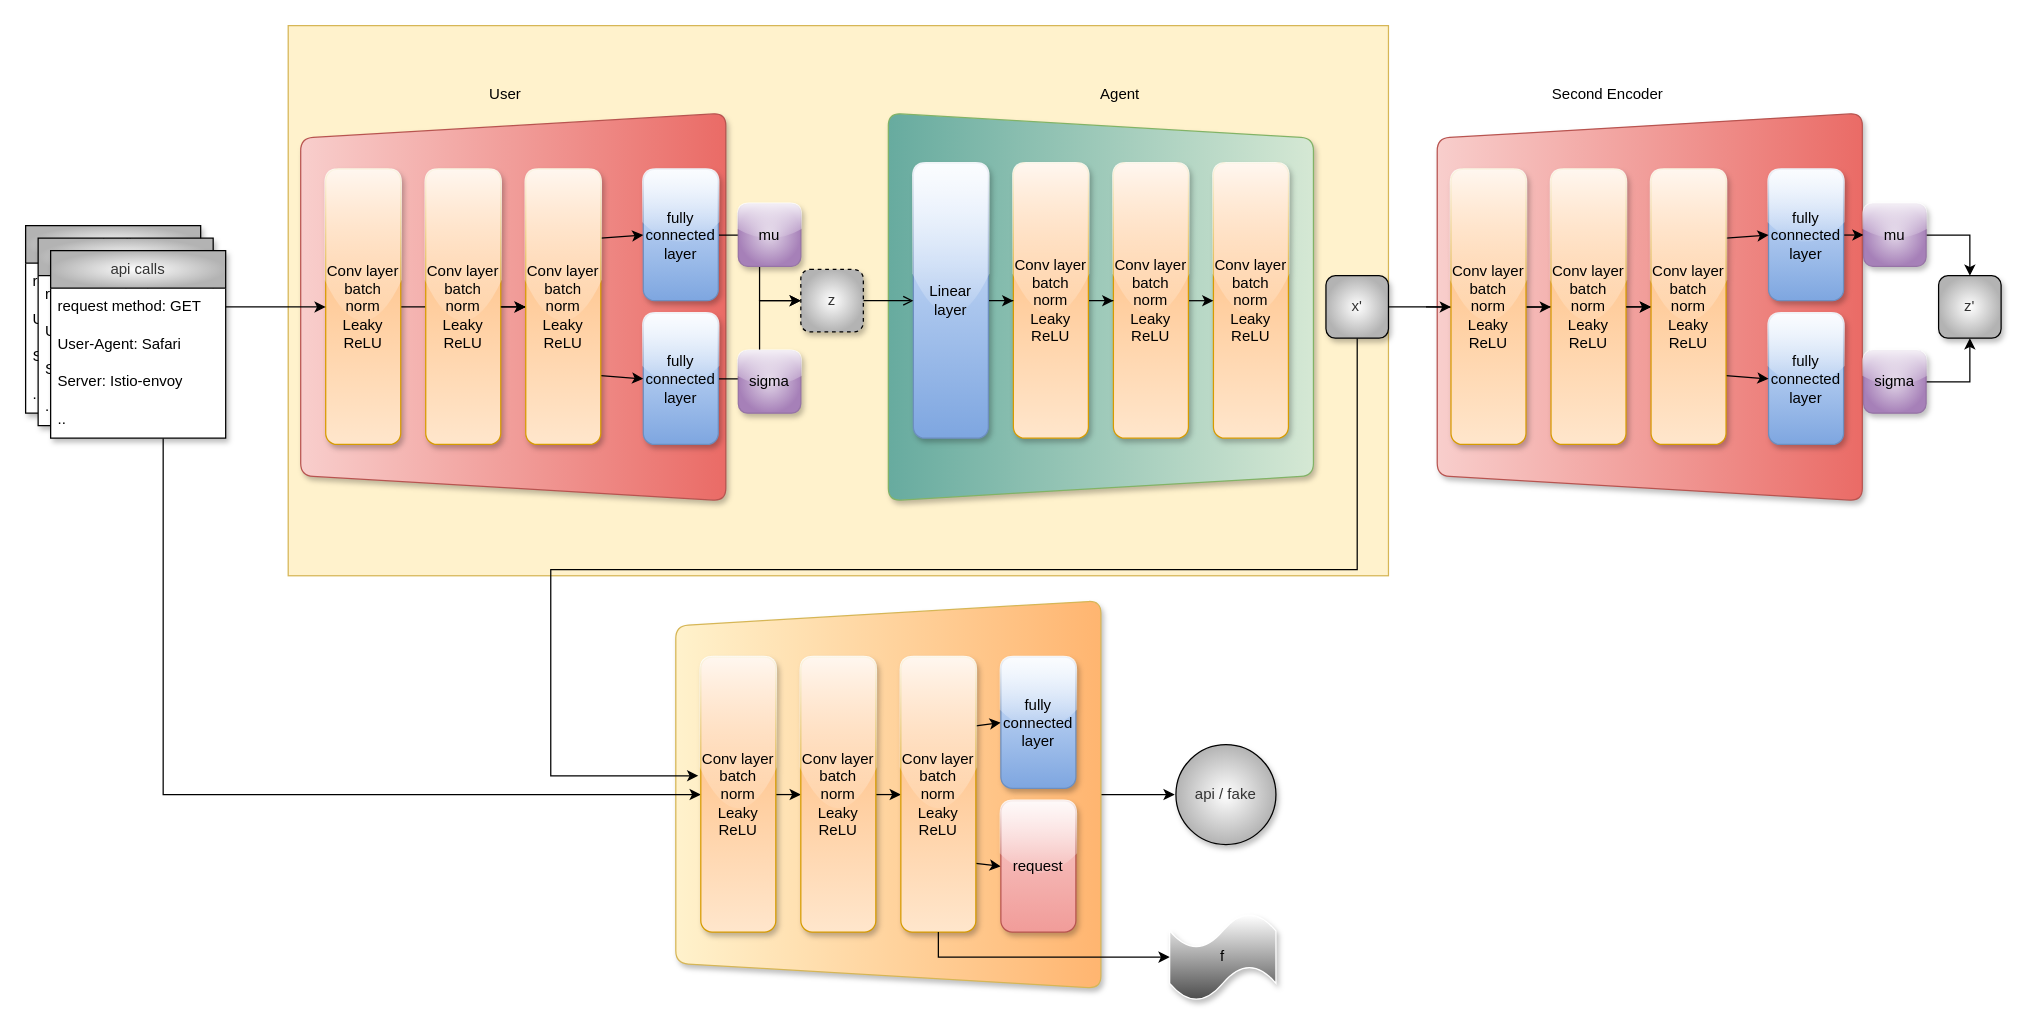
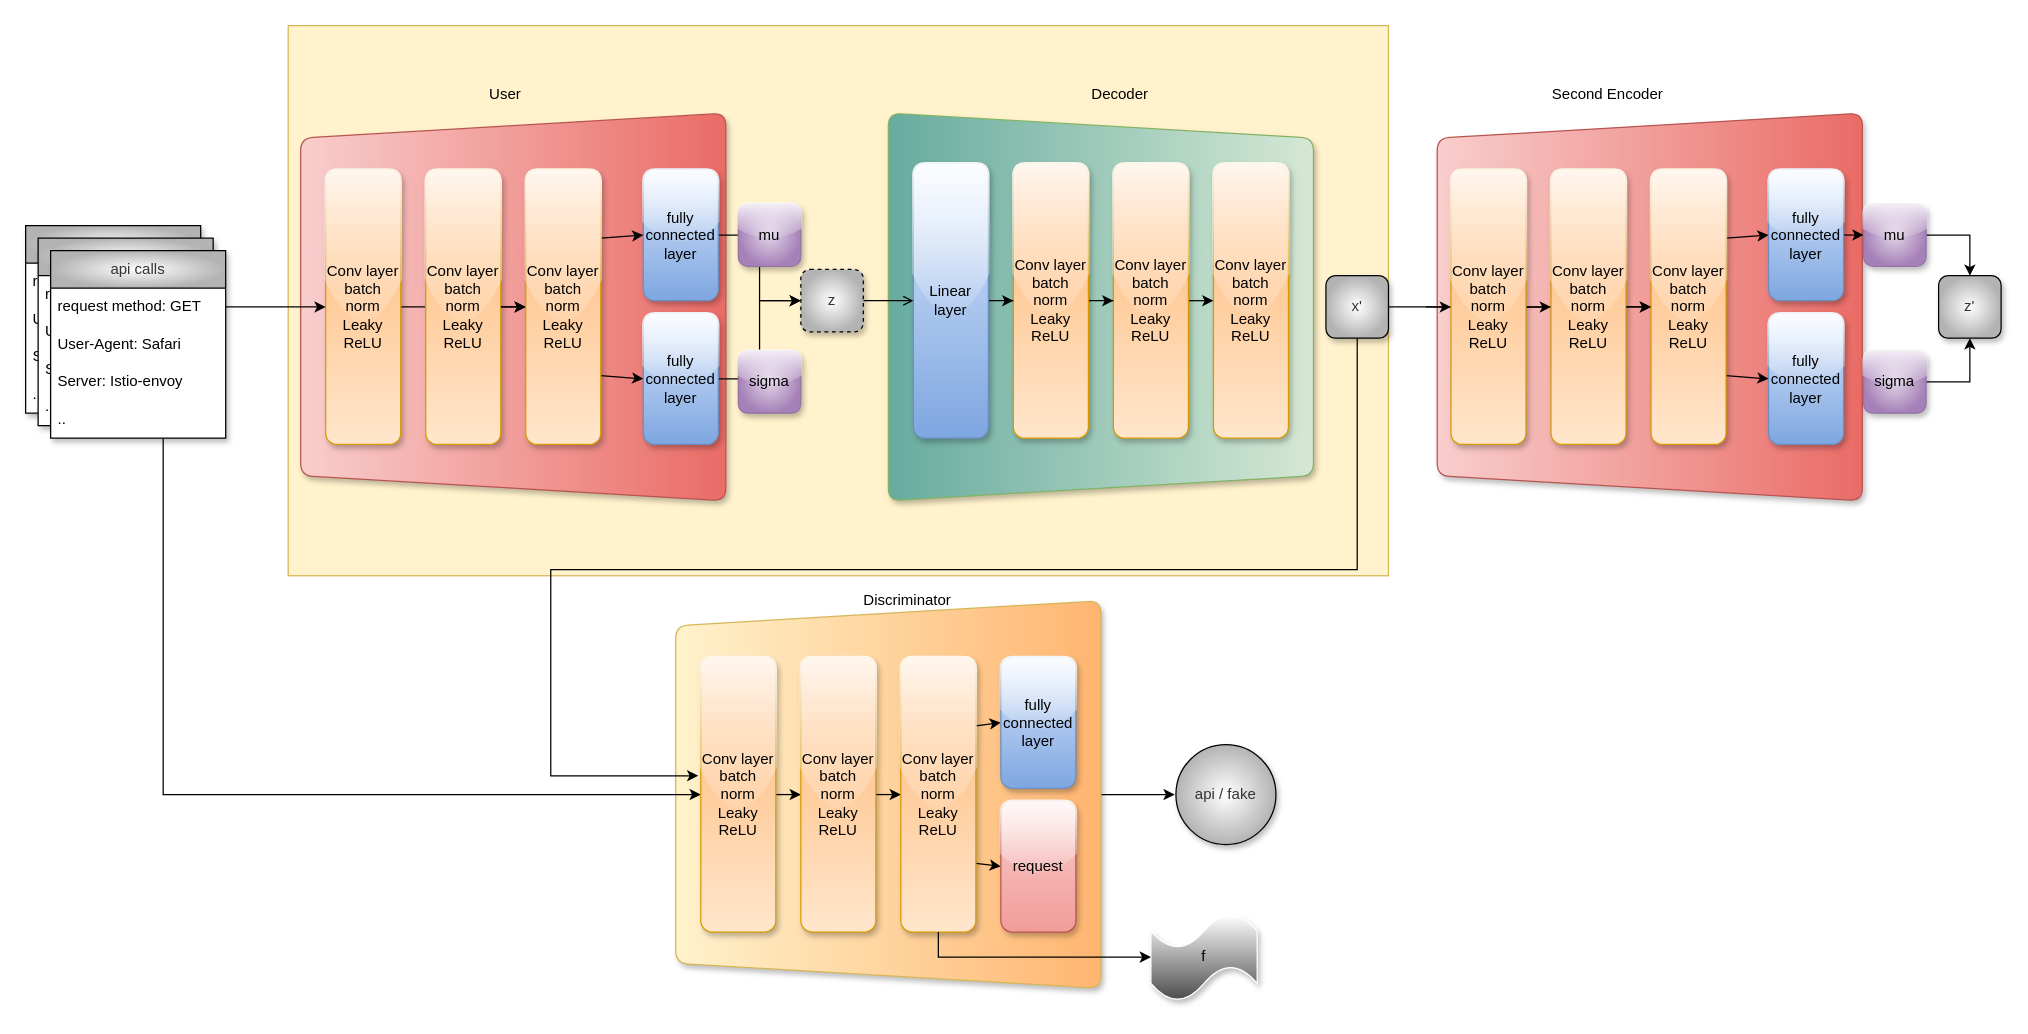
(1120, 94) -> (1120, 94)
none -> (907, 601)
(1223, 957) -> (1204, 957)
